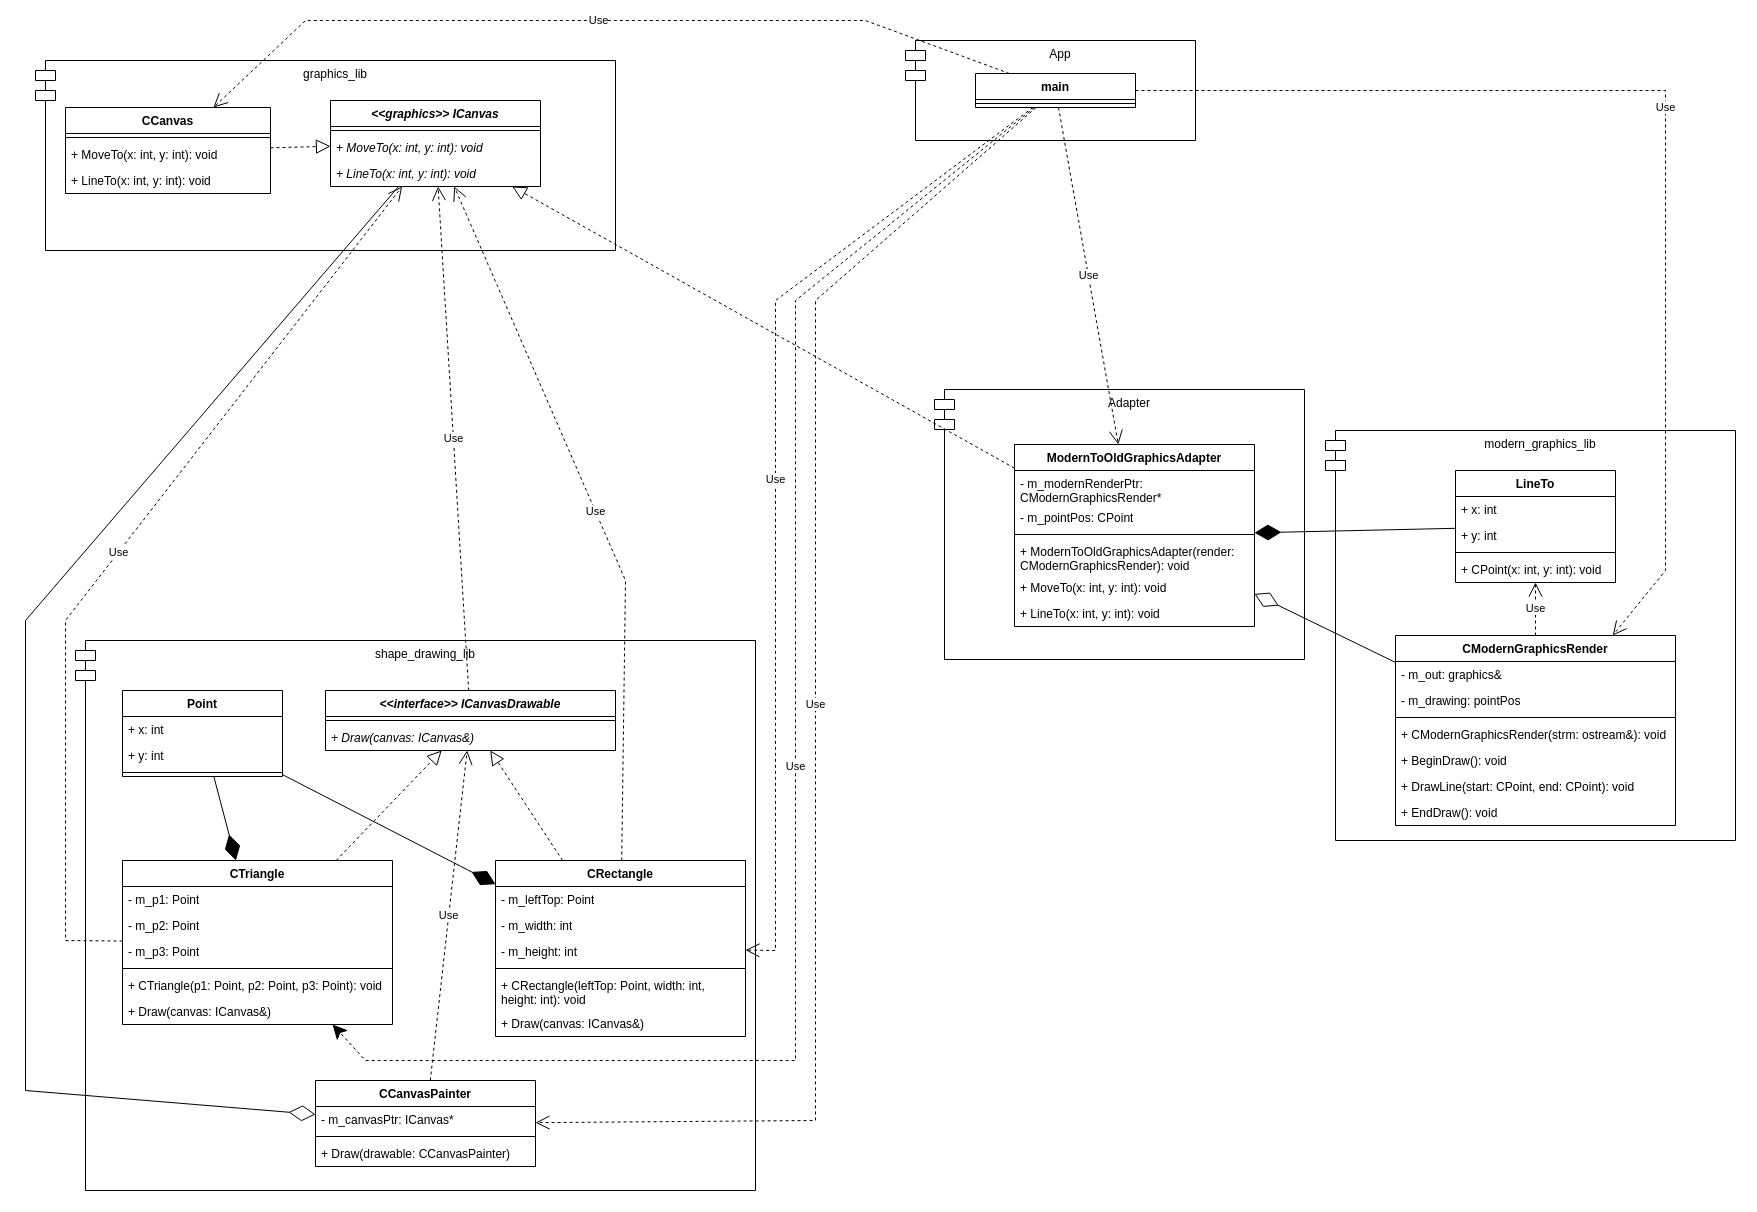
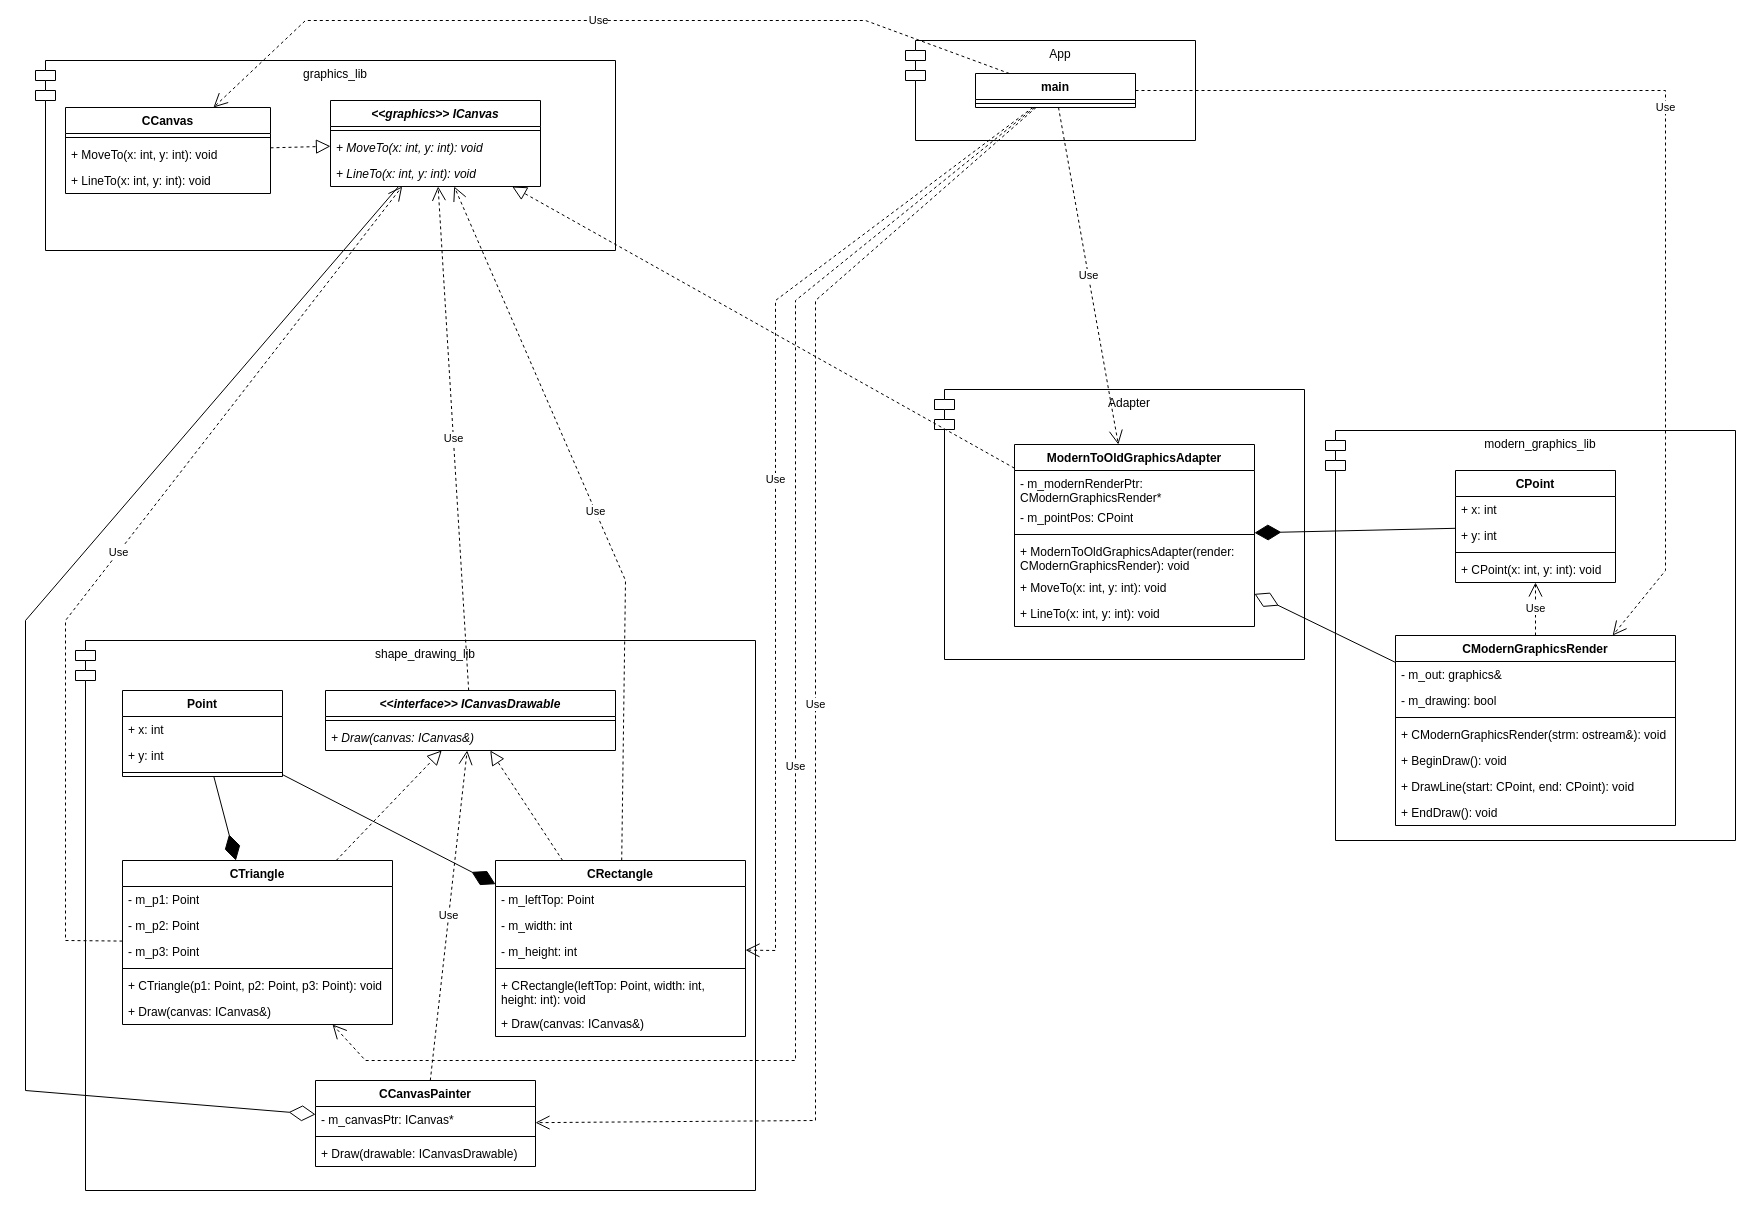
(1536, 485) -> (1536, 485)
(1464, 702) -> (1451, 702)
(341, 1033) -> (338, 1031)
(421, 1155) -> (425, 1155)
